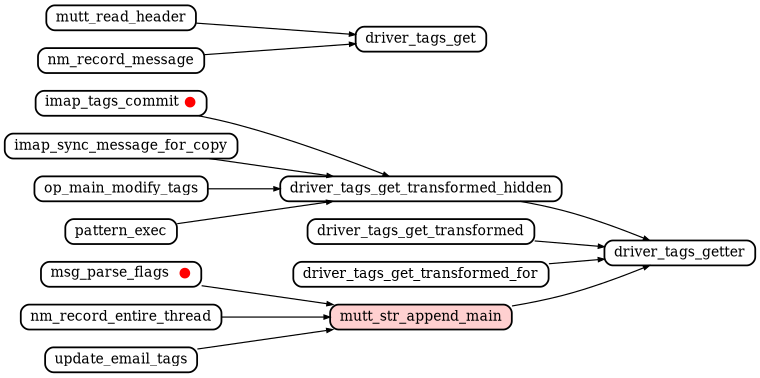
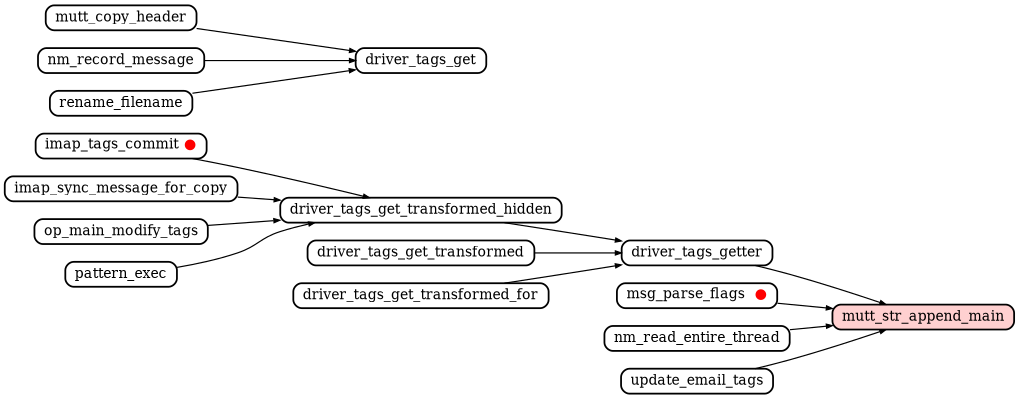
(121, 18) -> (121, 18)
none -> (121, 103)
(579, 291) -> (818, 283)
(121, 317) -> (697, 338)
